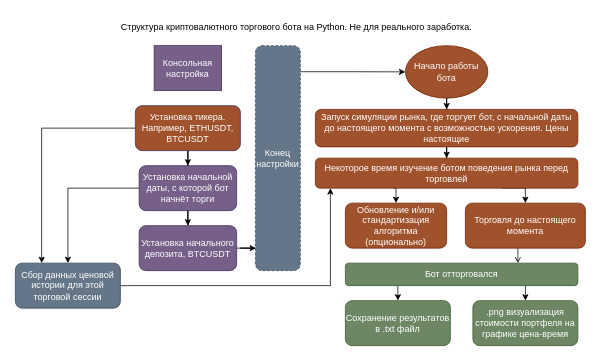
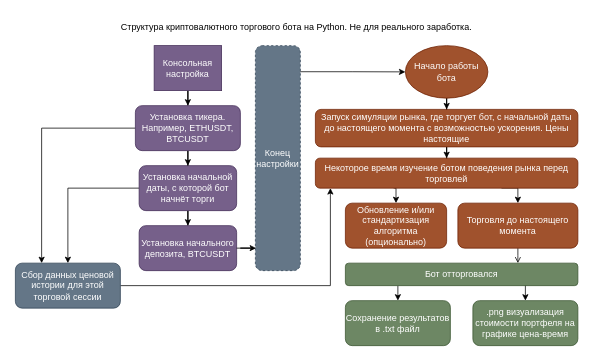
none -> (188, 100)
(188, 128) -> (188, 128)
(525, 225) -> (518, 225)
